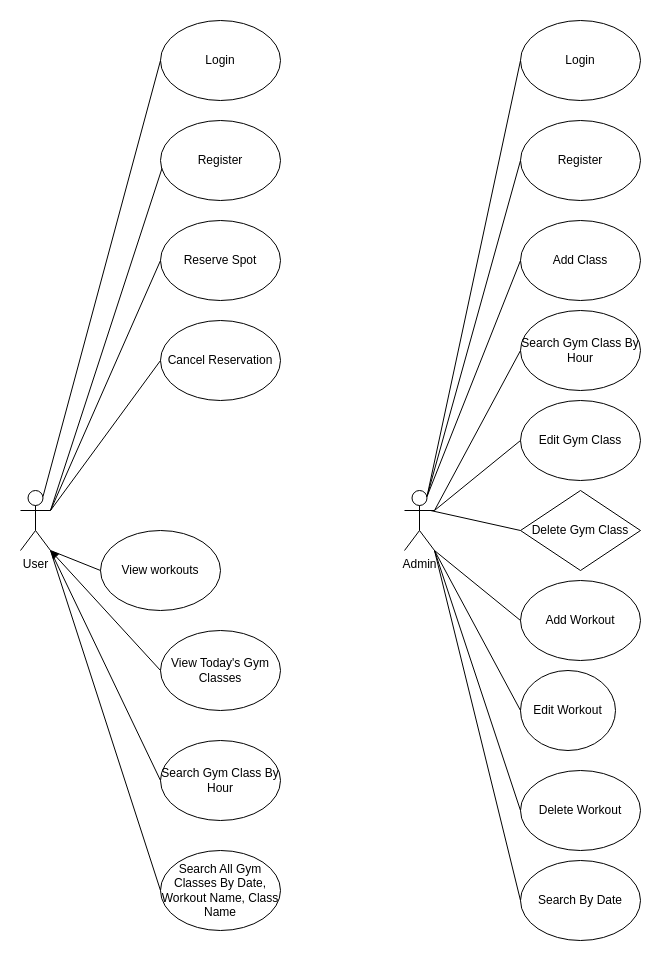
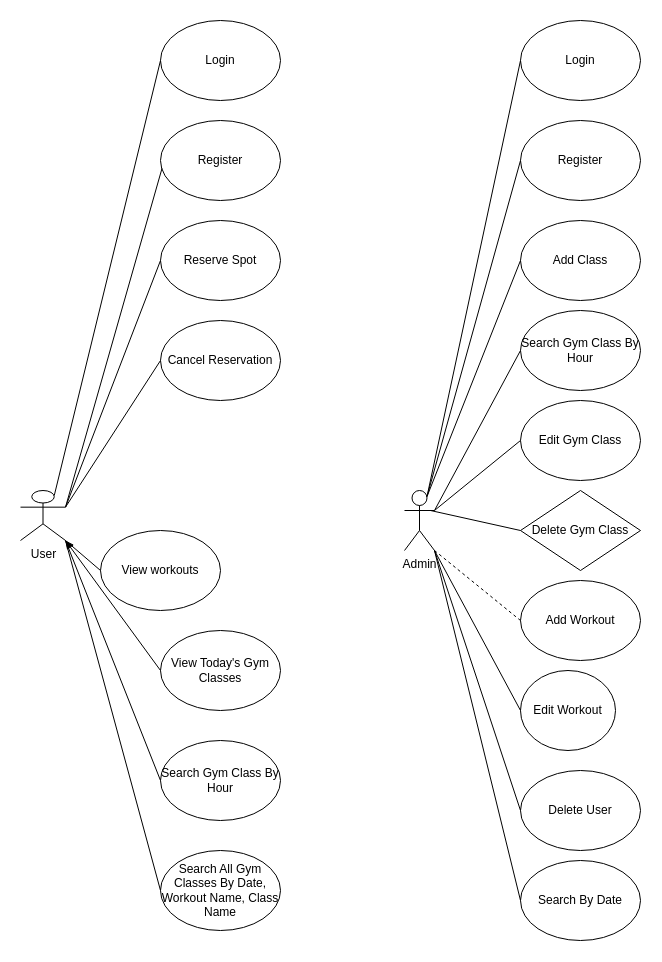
(36, 521) -> (43, 516)
(478, 586) -> (478, 586)
(581, 811) -> (581, 811)
